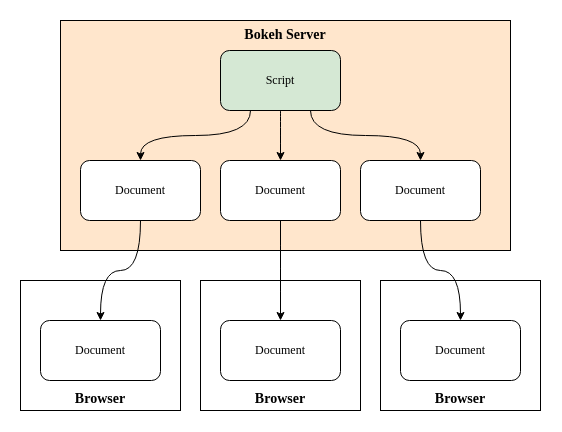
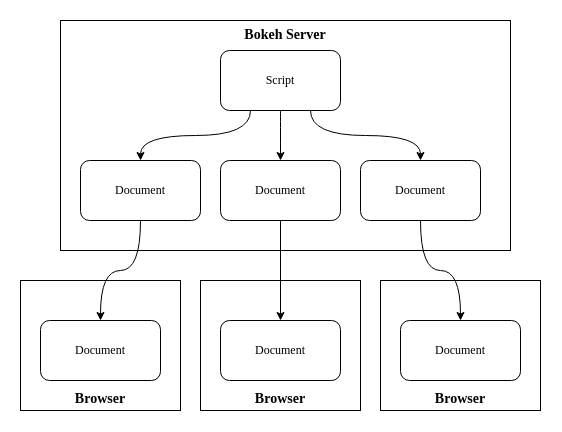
(281, 81) -> (281, 81)
(286, 136) -> (286, 136)
